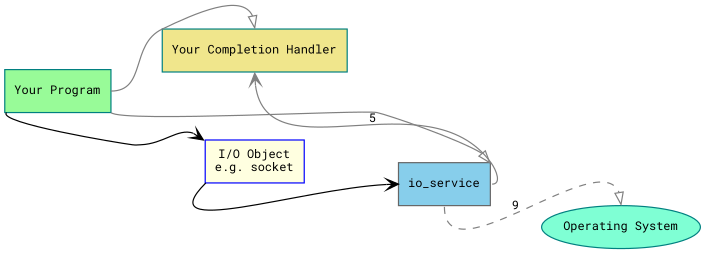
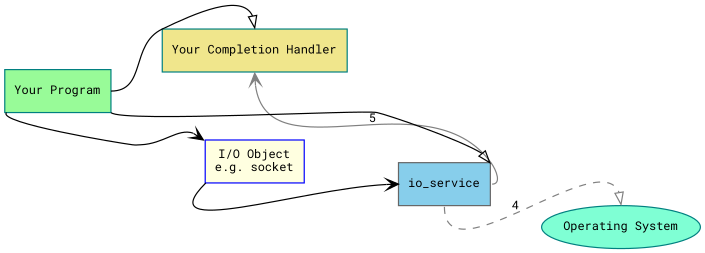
(168, 26) -> (168, 26)
(300, 114) -> (300, 114)
(516, 206) -> (516, 206)
